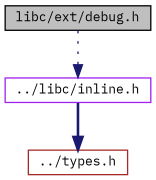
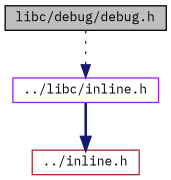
(78, 18) -> (86, 18)
(78, 162) -> (86, 162)
